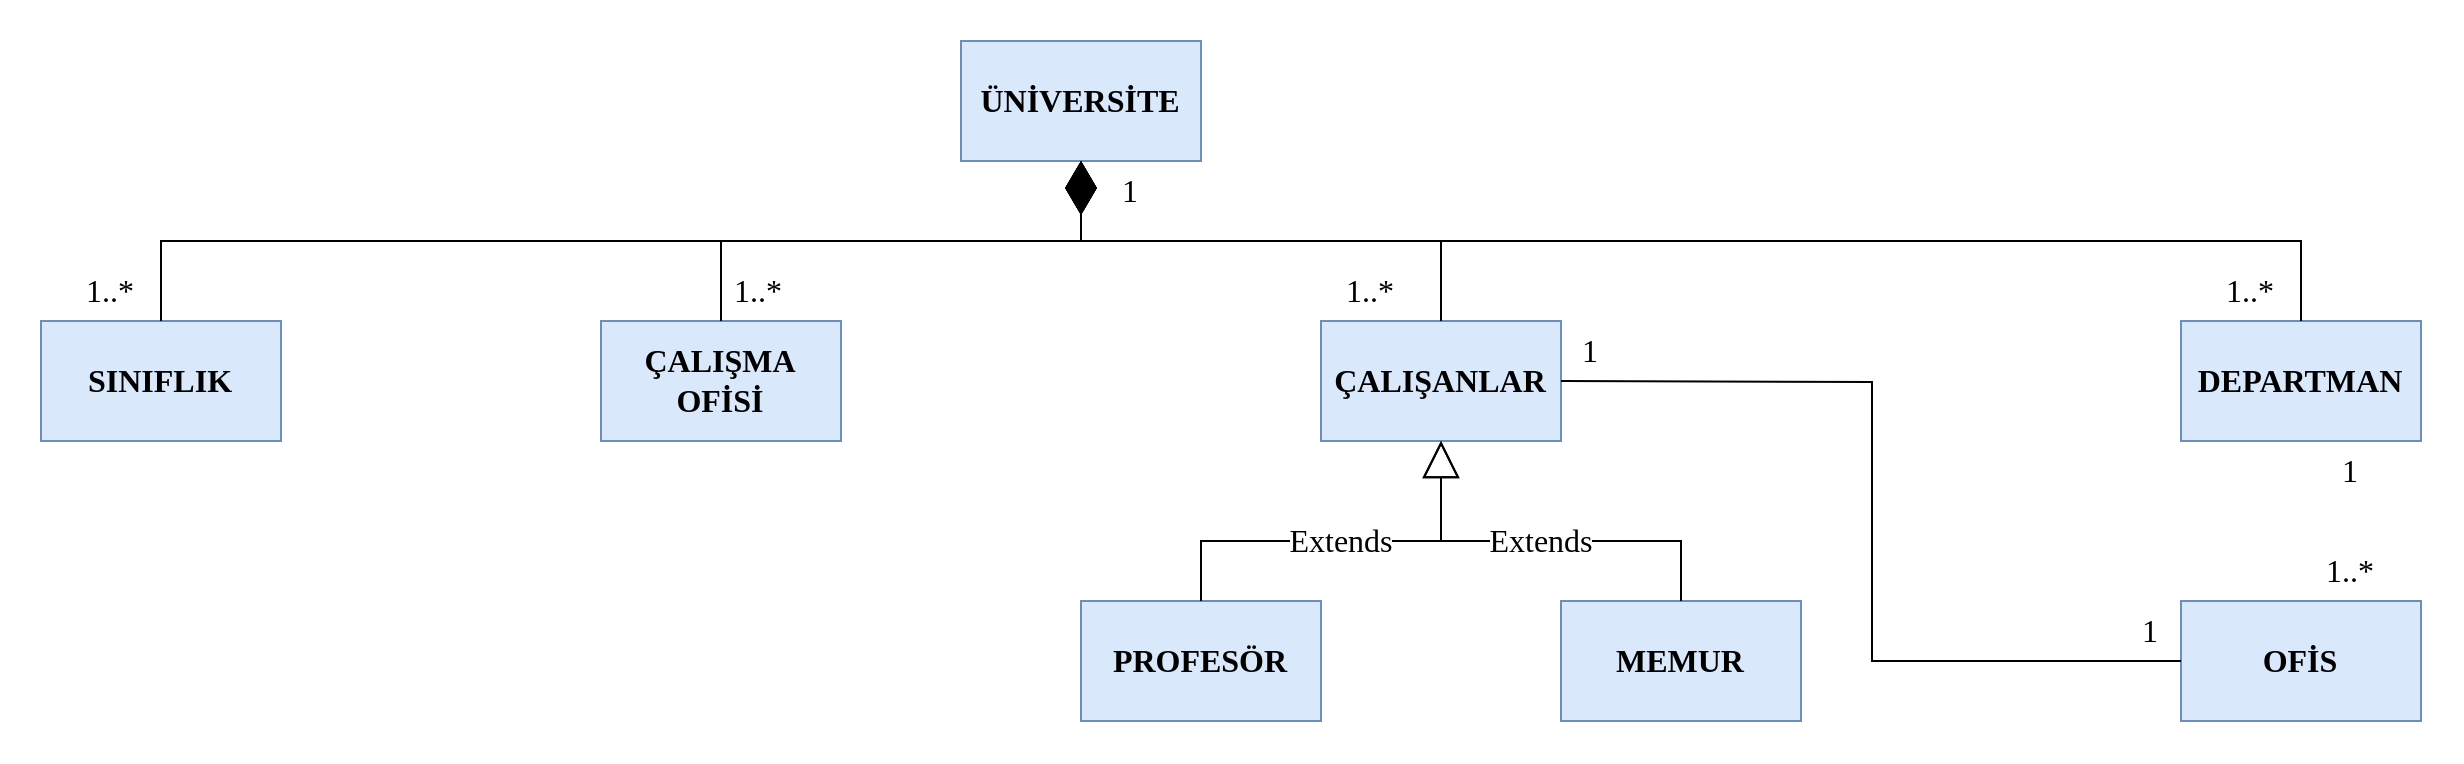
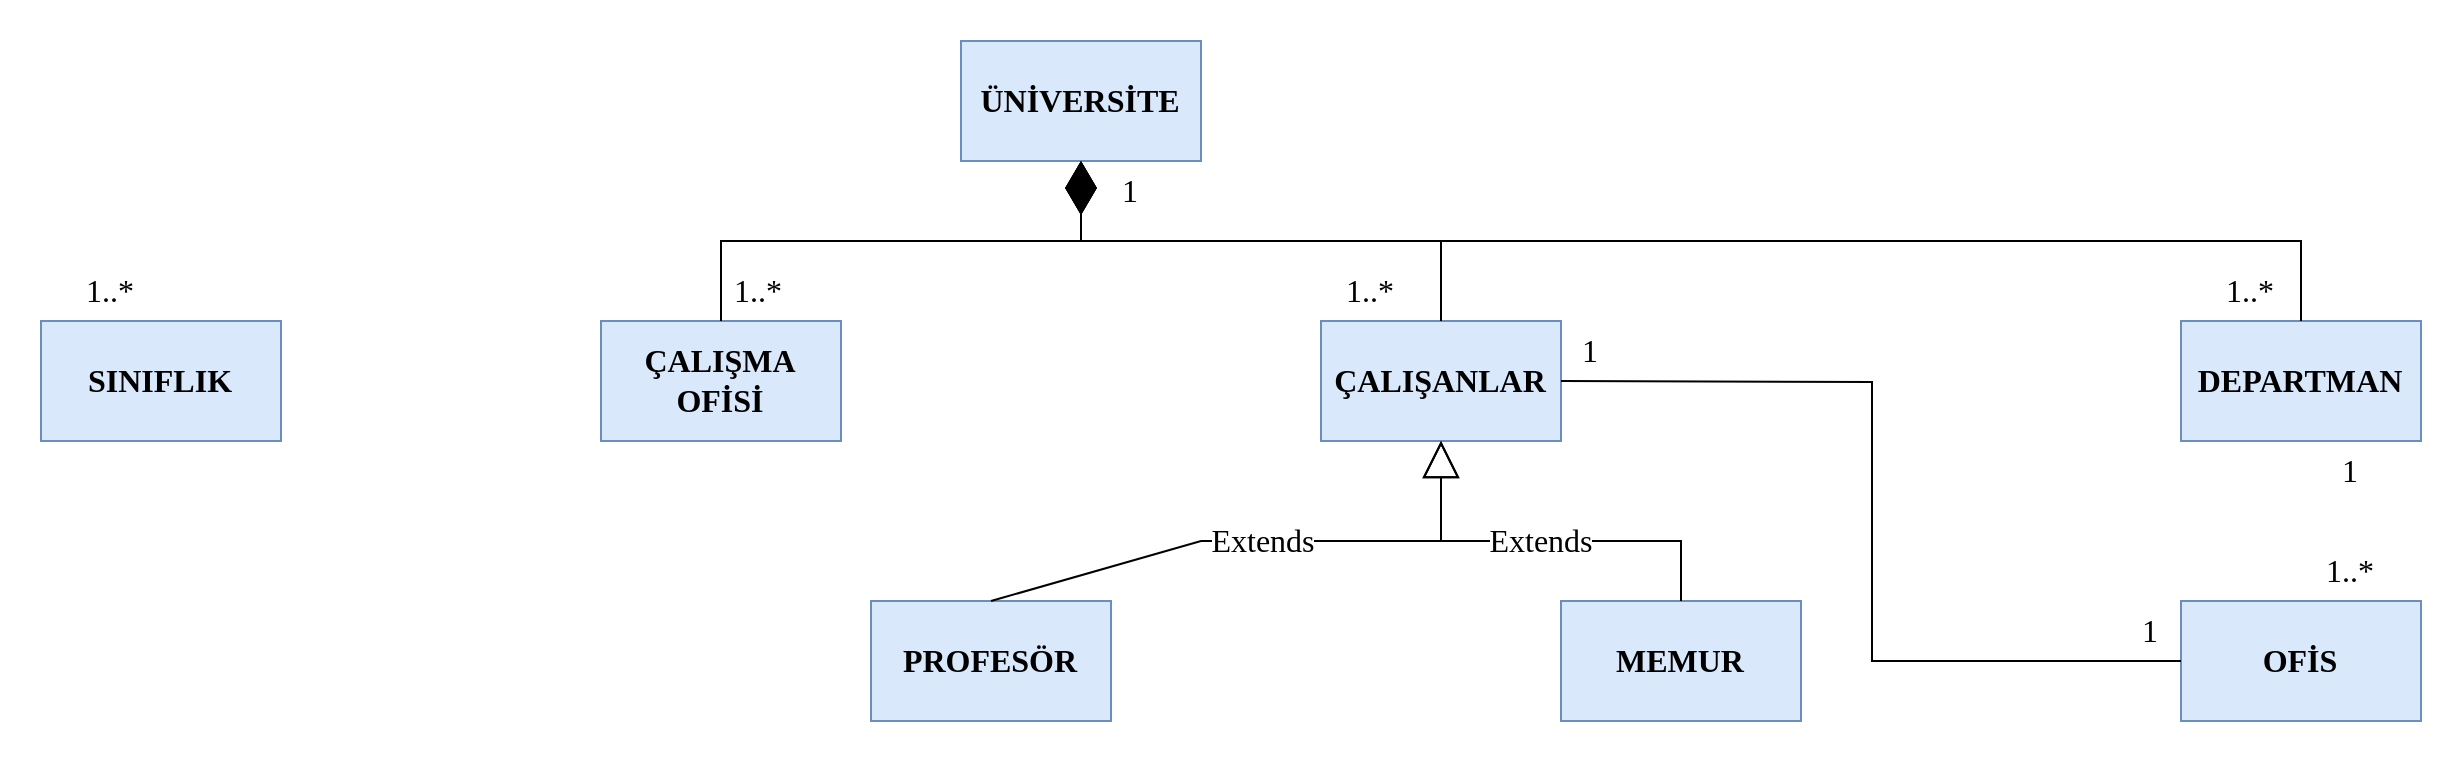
(399, 241) -> none
(1201, 661) -> (991, 661)
